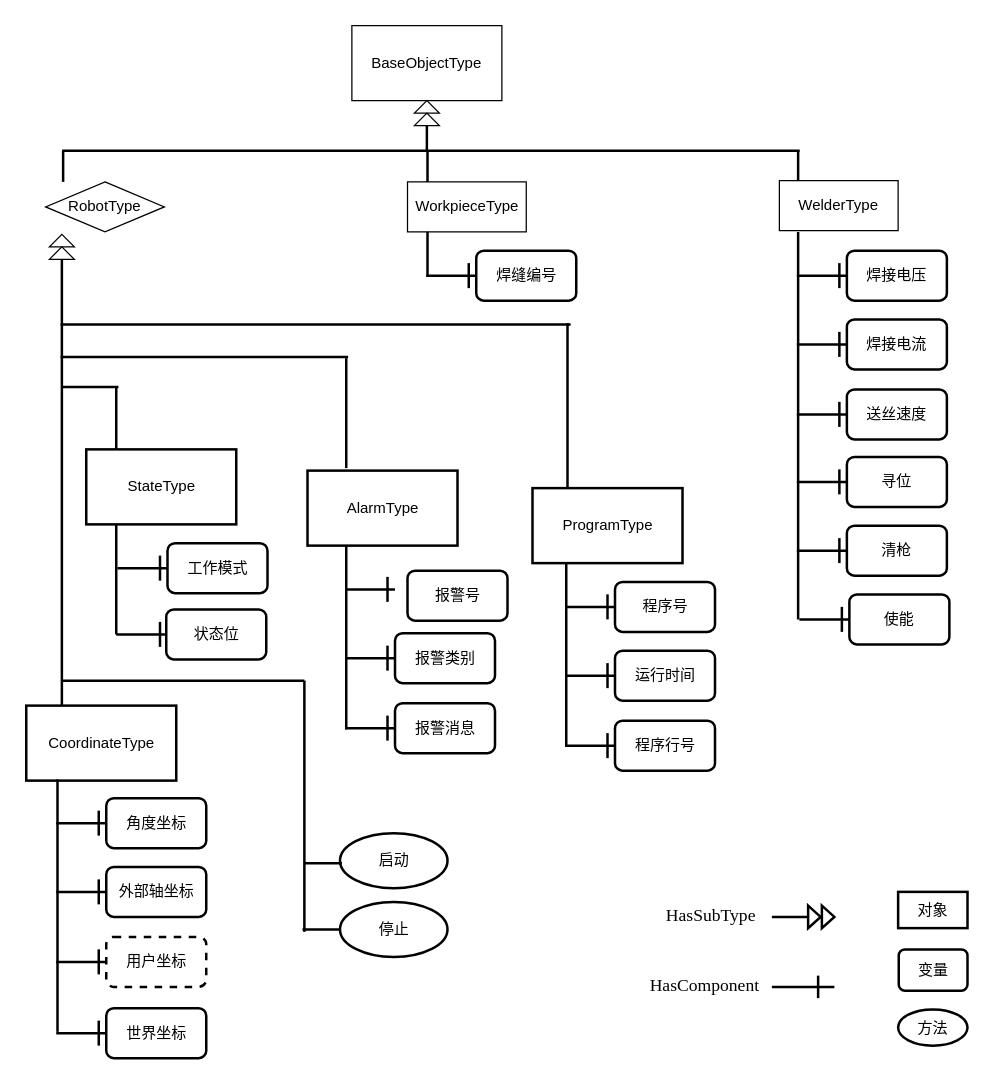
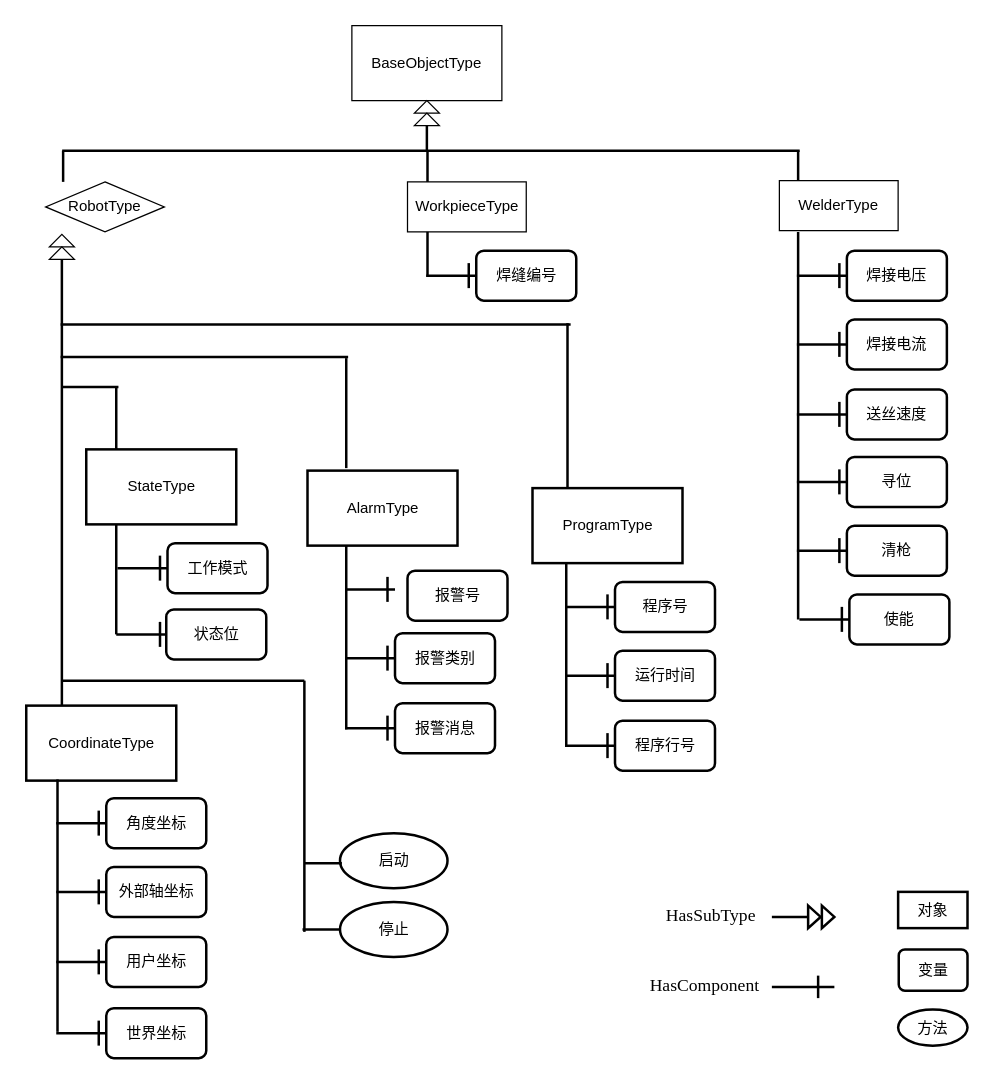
(156, 962) -> (156, 962)
